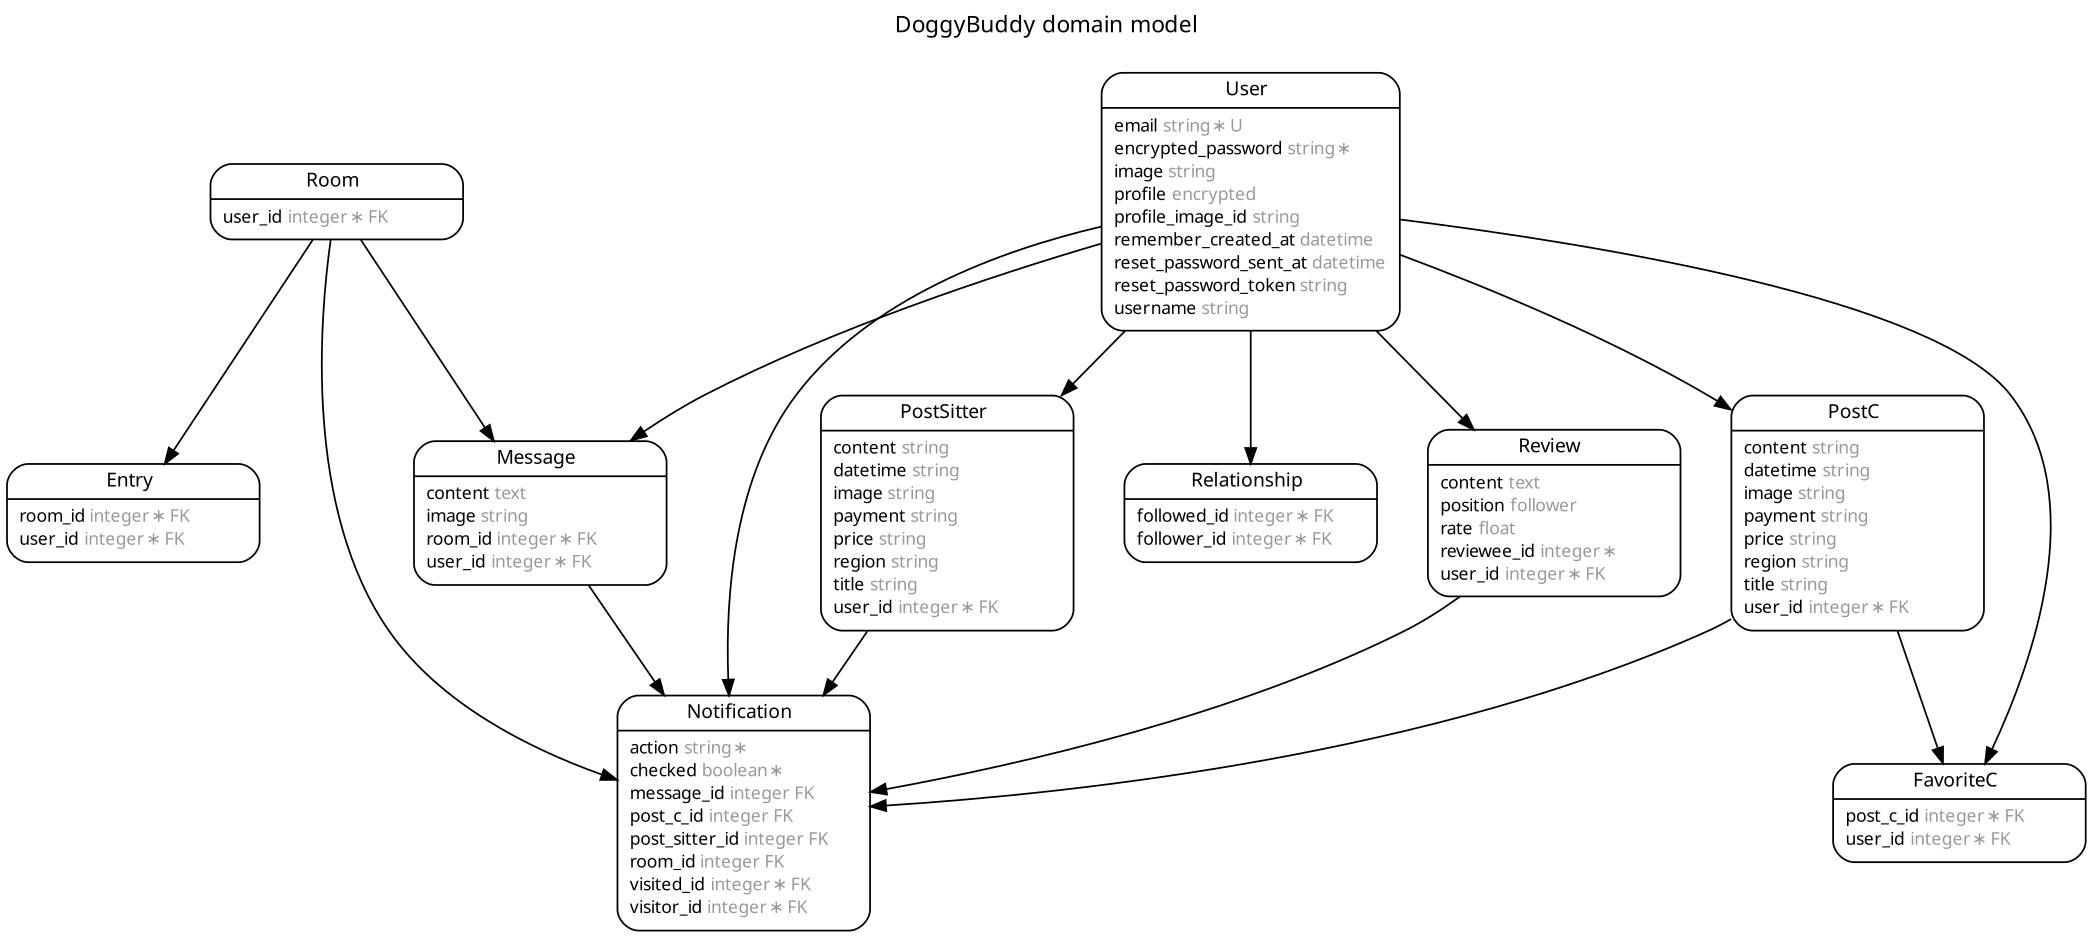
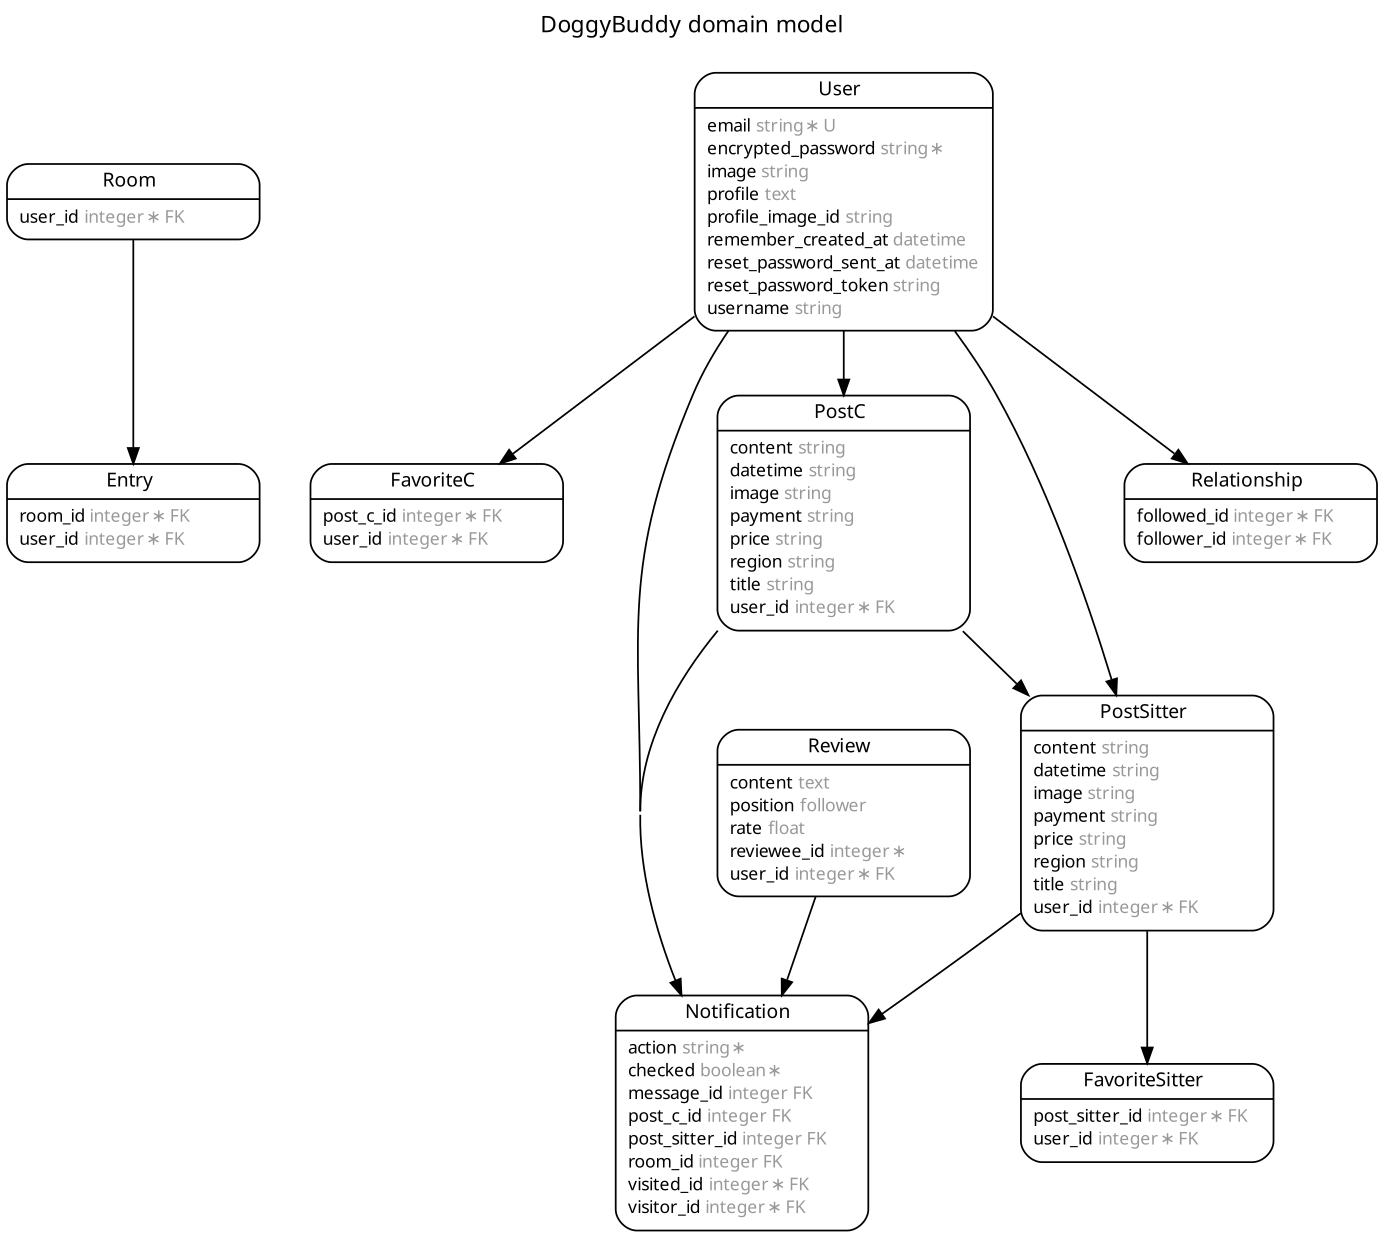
(1215, 195) -> (781, 195)
(1419, 375) -> none
(540, 513) -> none
(356, 567) -> none
(1918, 690) -> (990, 658)
none -> (1147, 1113)
